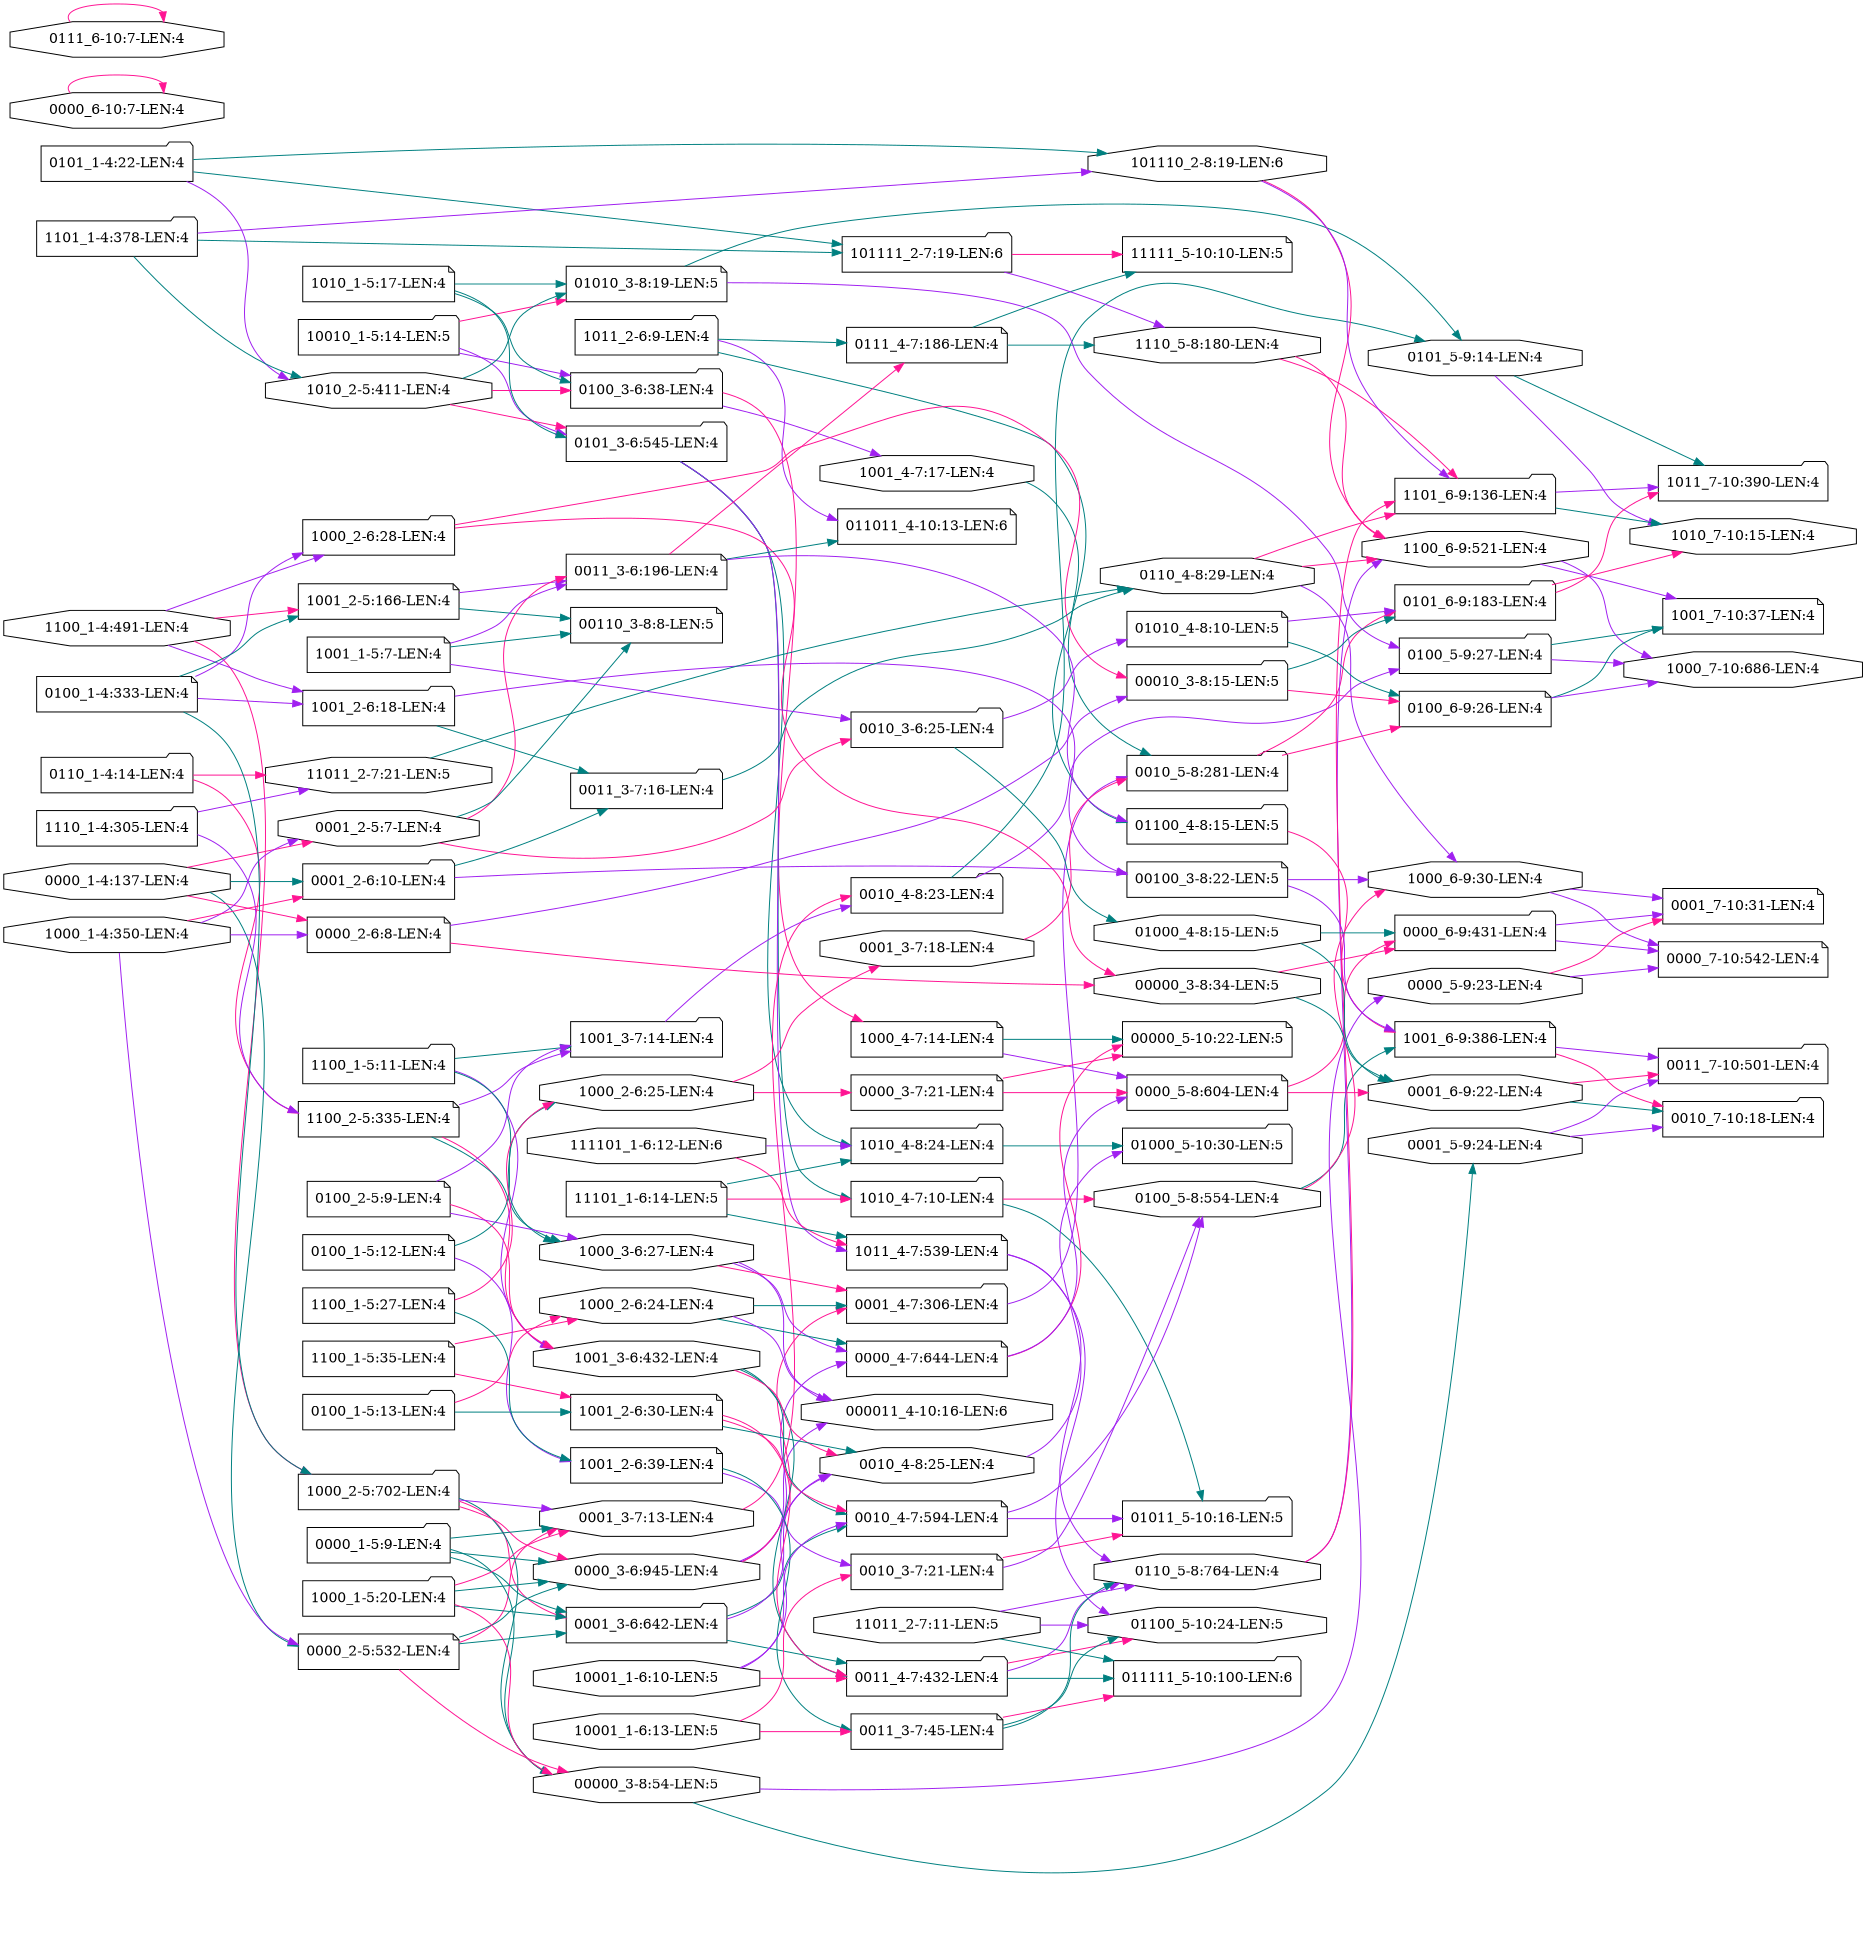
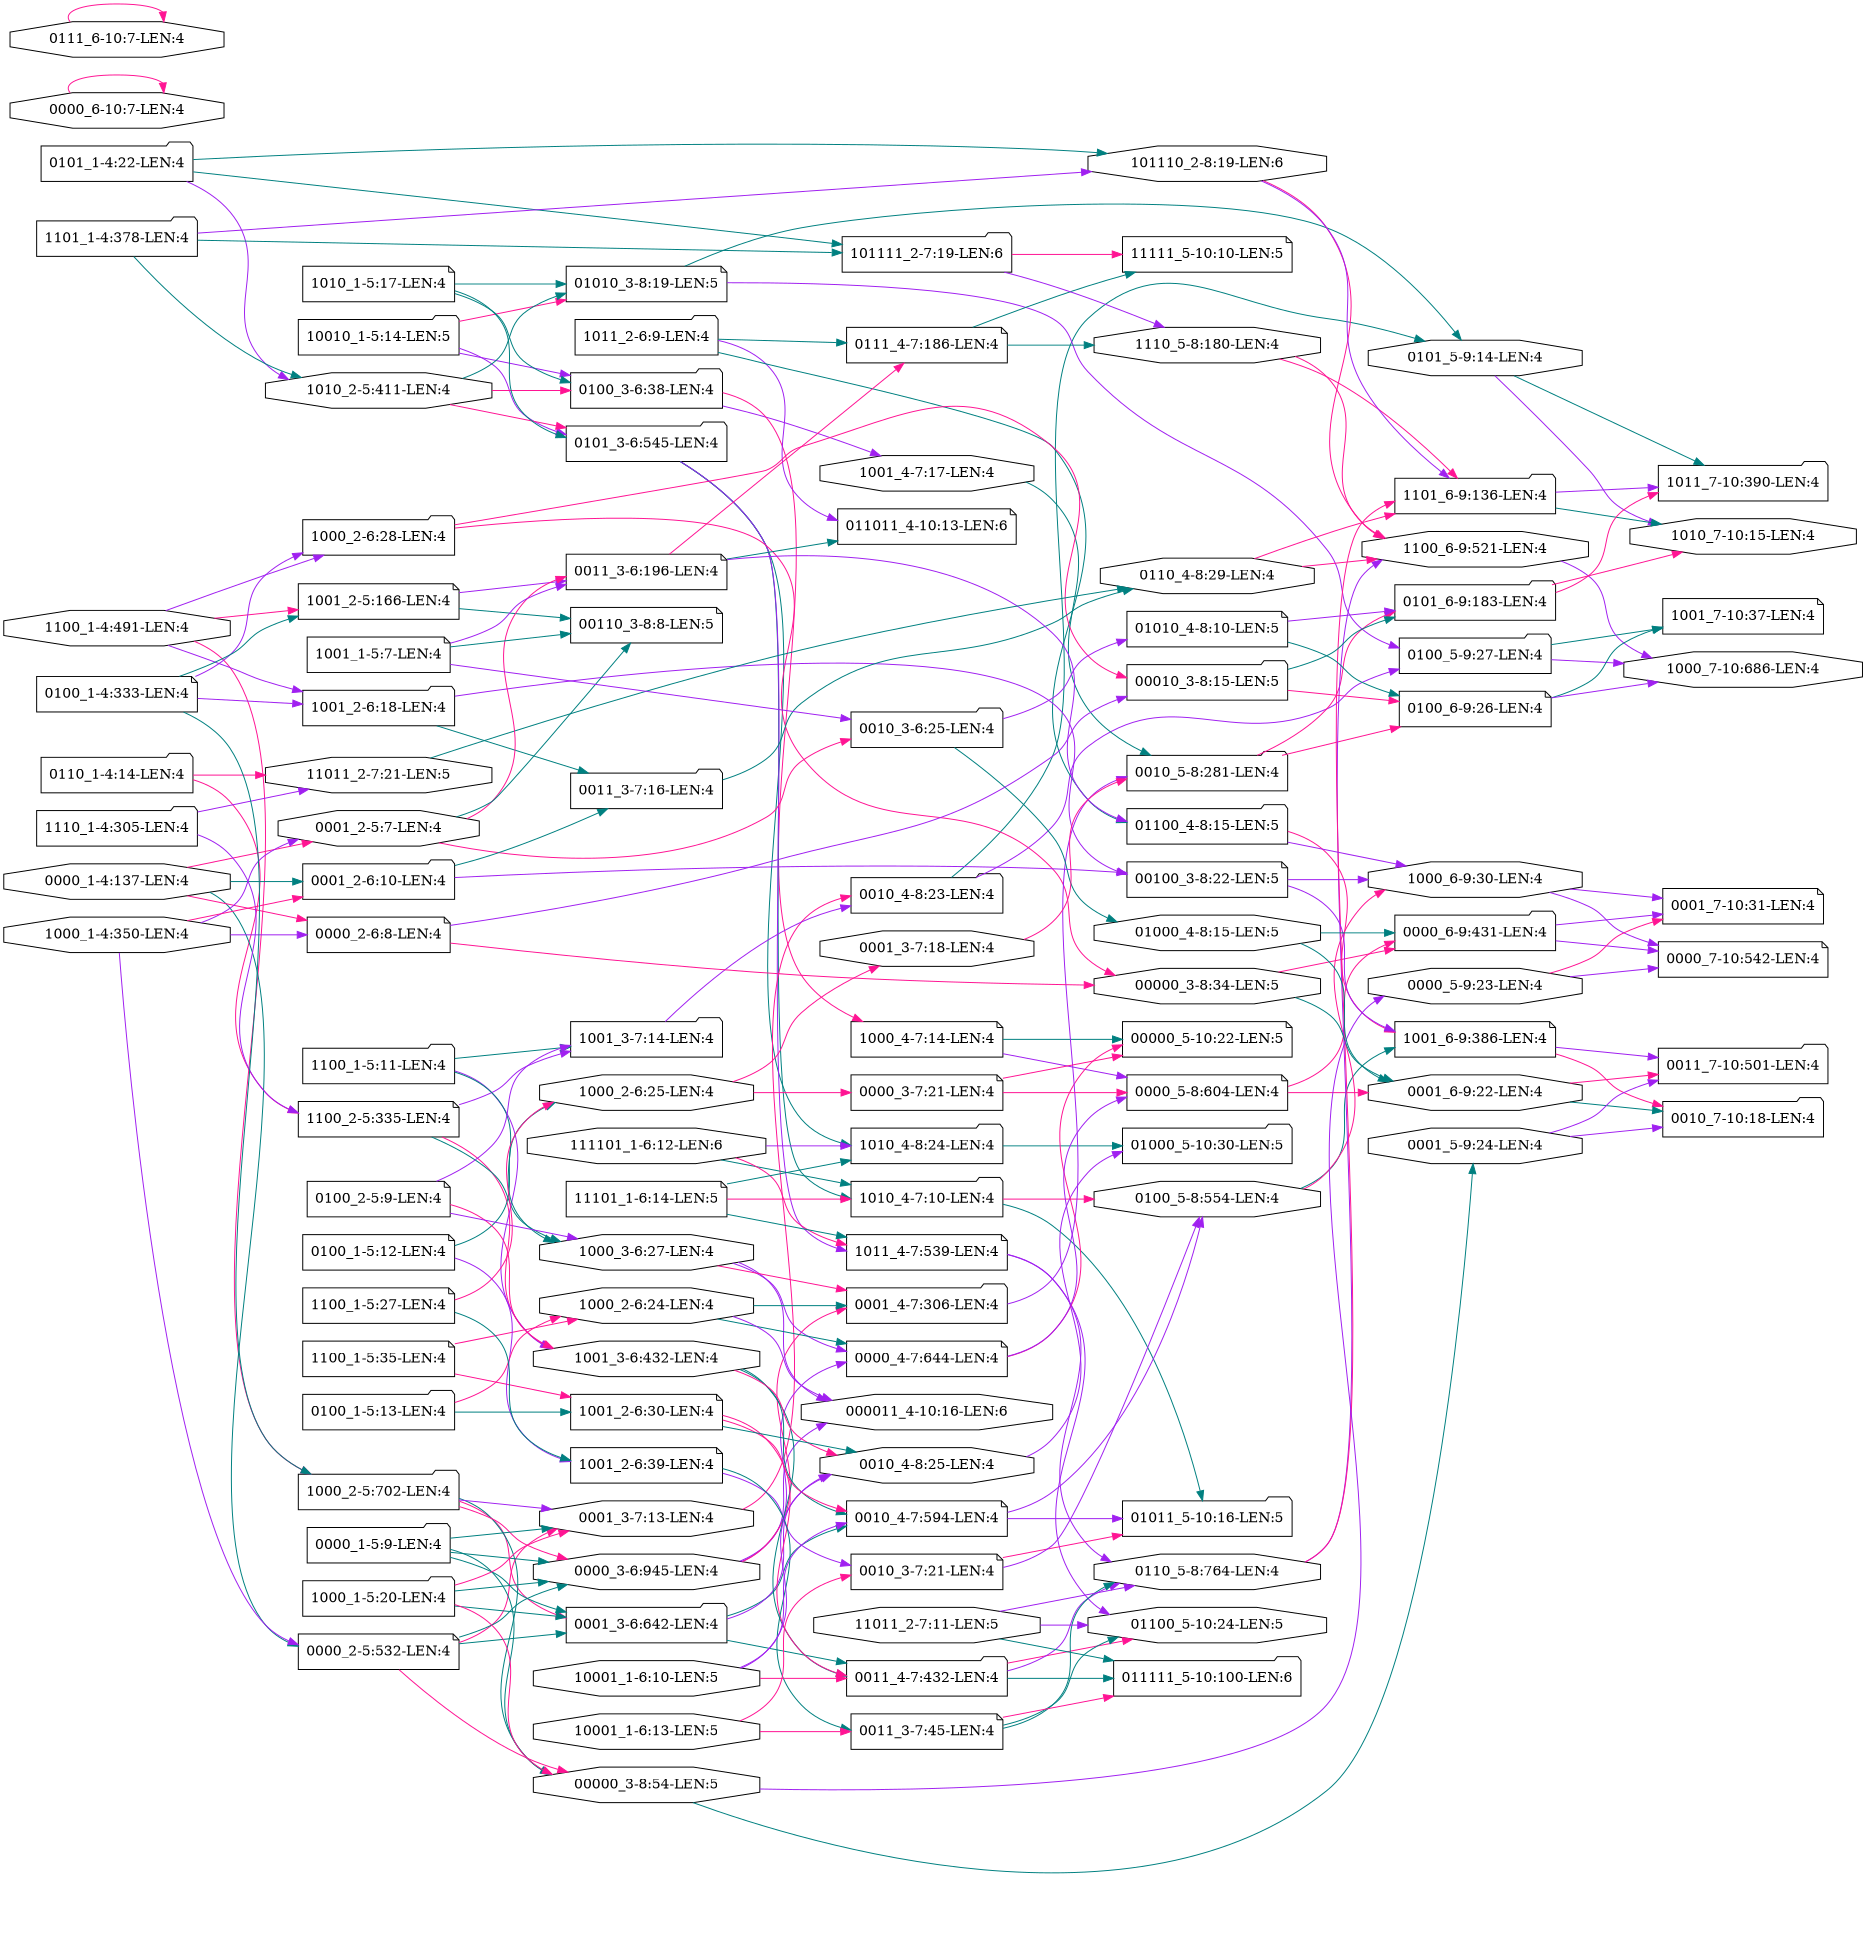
(1603, 580) -> none
(1358, 724) -> (1345, 854)
none -> (781, 1171)
